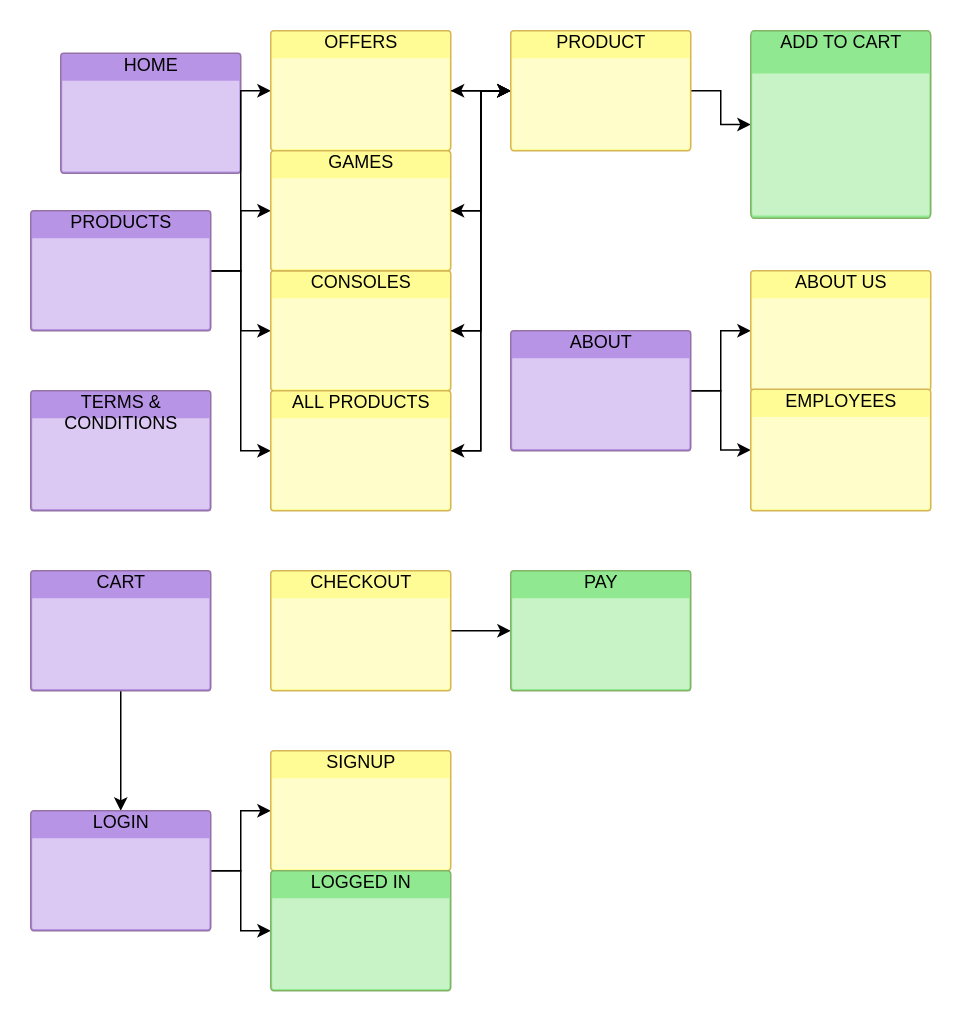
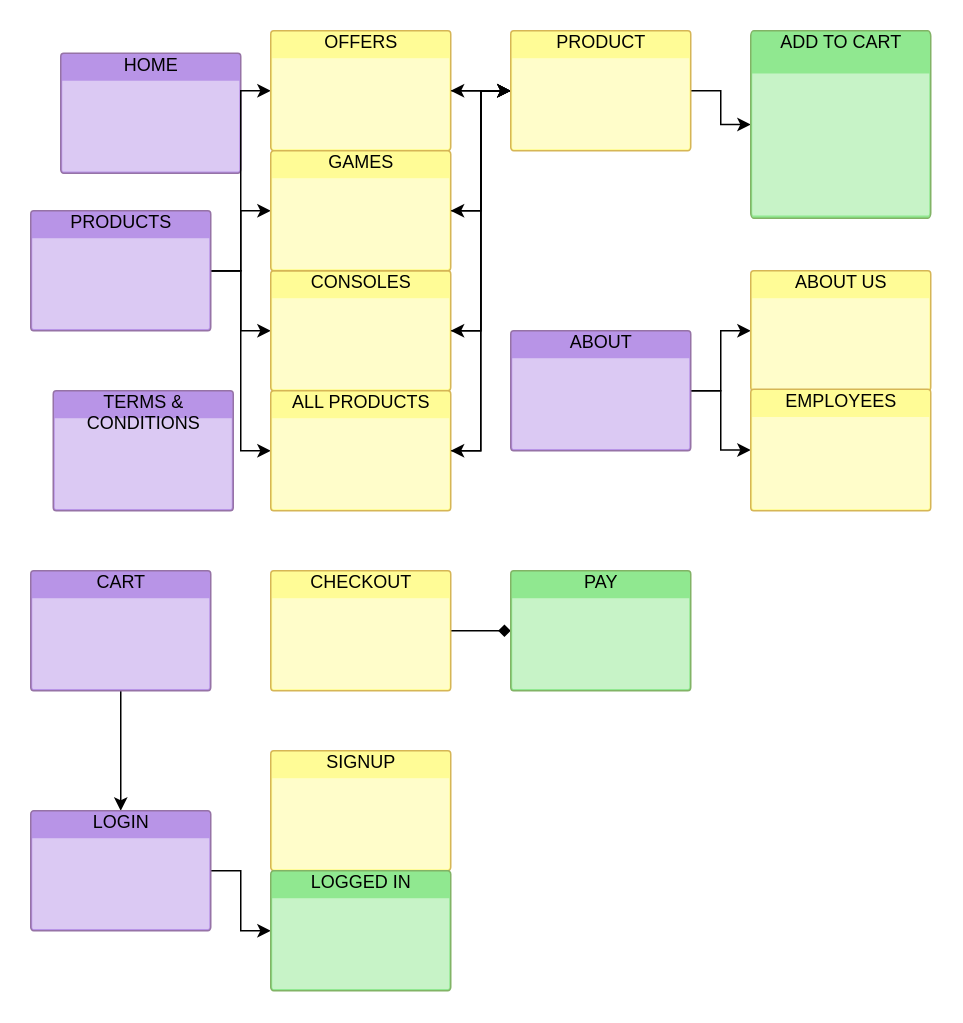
(121, 451) -> (143, 451)
(499, 631) -> (498, 631)
(241, 830) -> none
